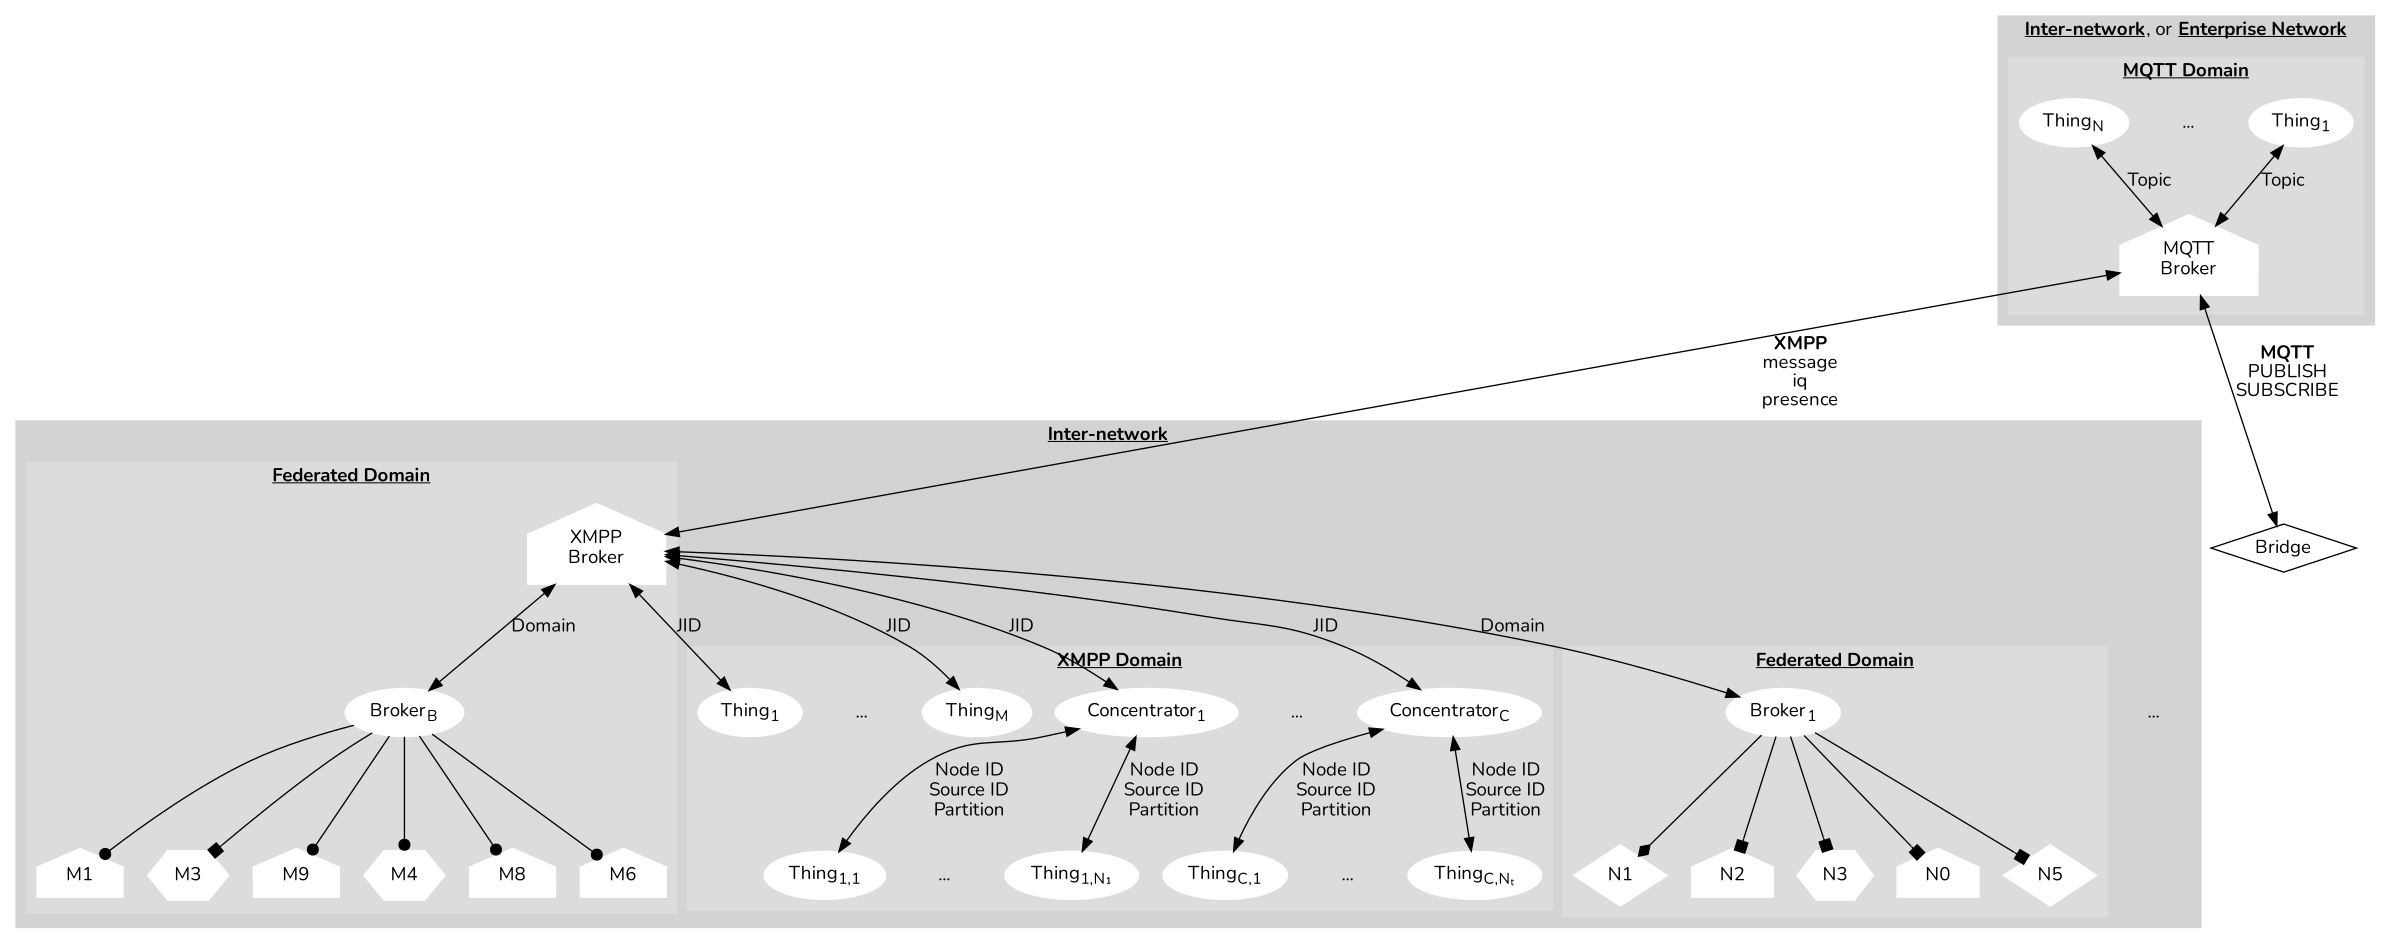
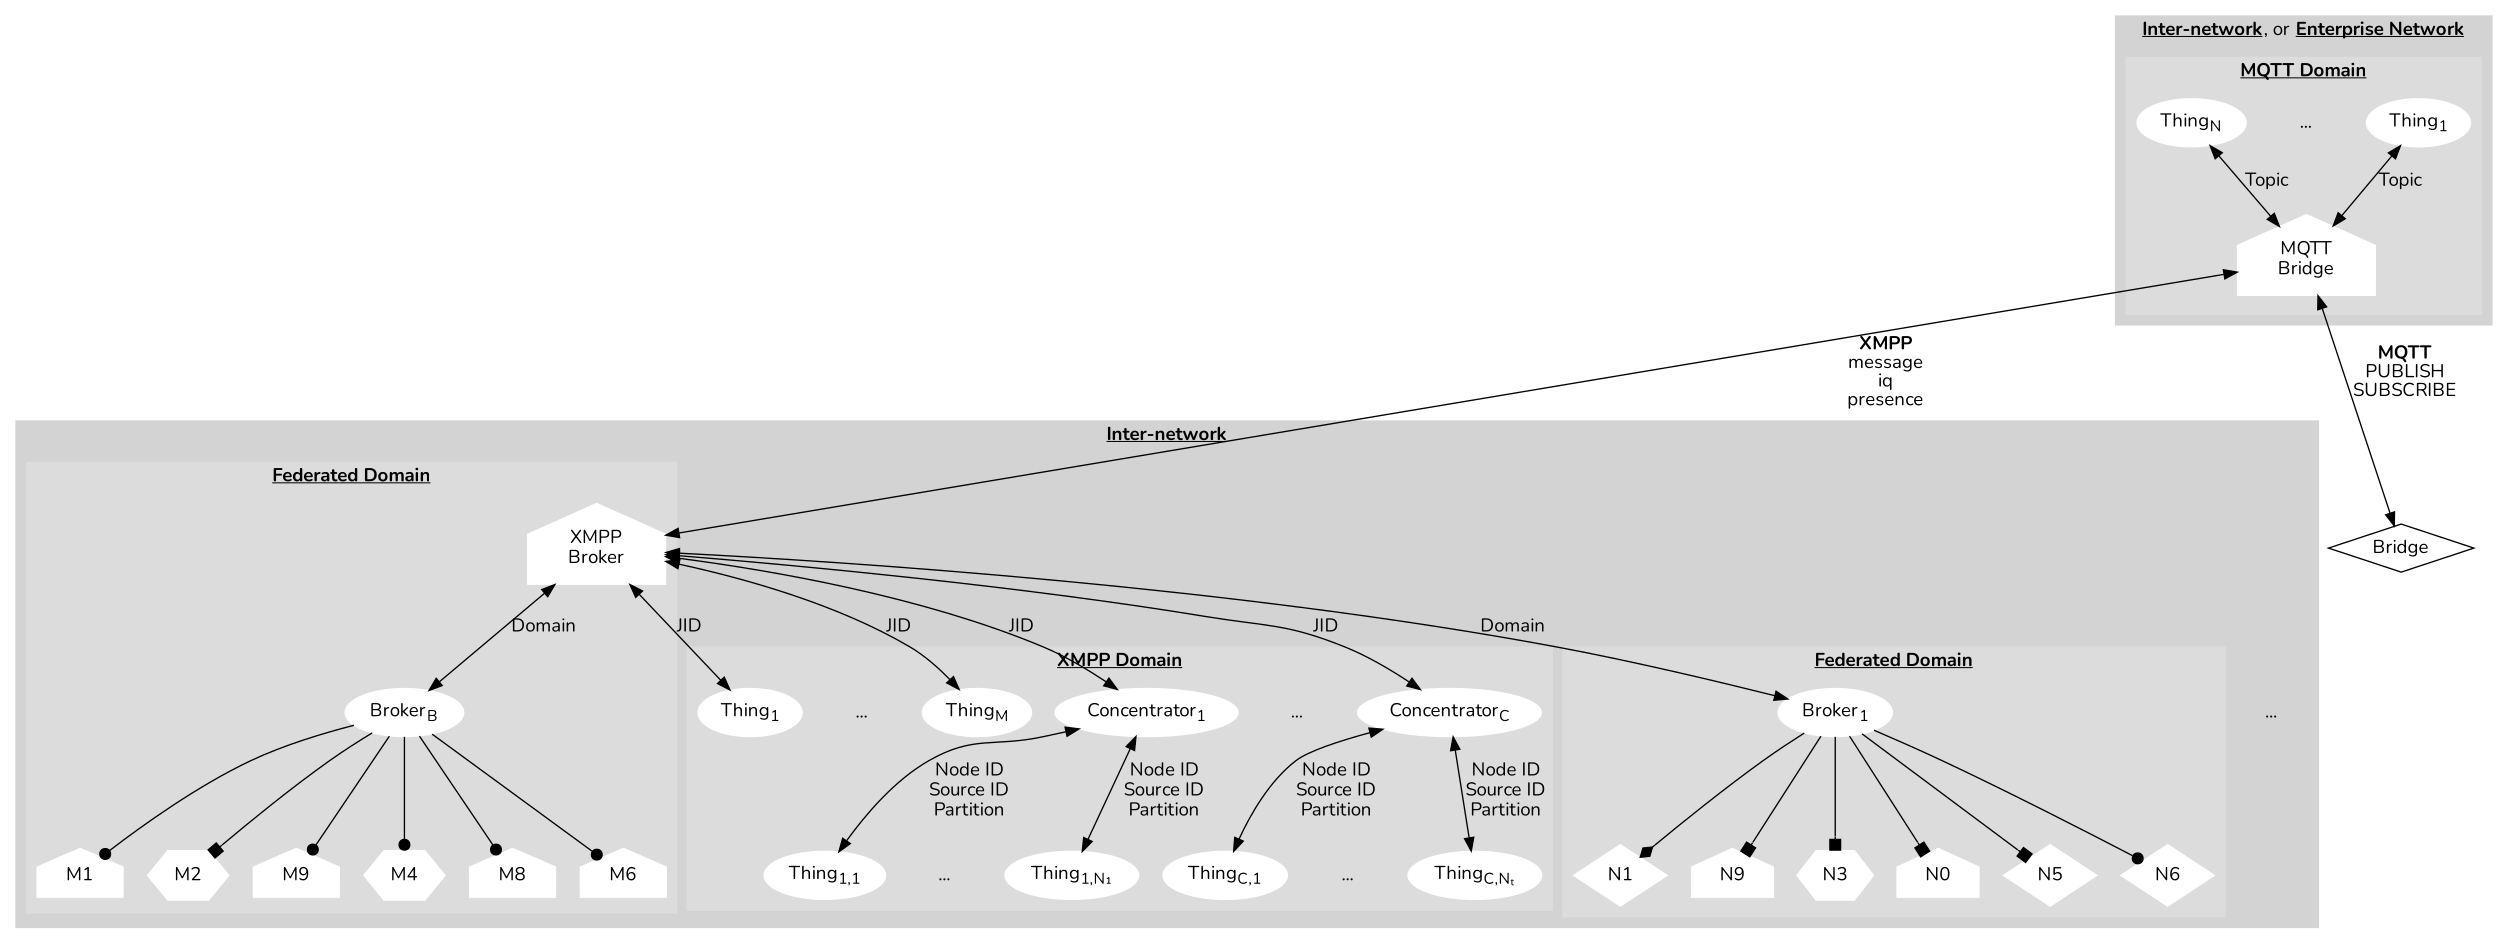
(2189, 259) -> (2306, 259)
(188, 875) -> (188, 875)
(1732, 875) -> (1732, 875)
none -> (2168, 875)
